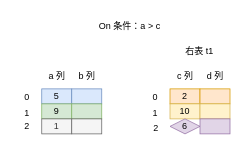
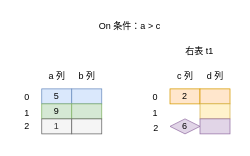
(185, 111) -> none
